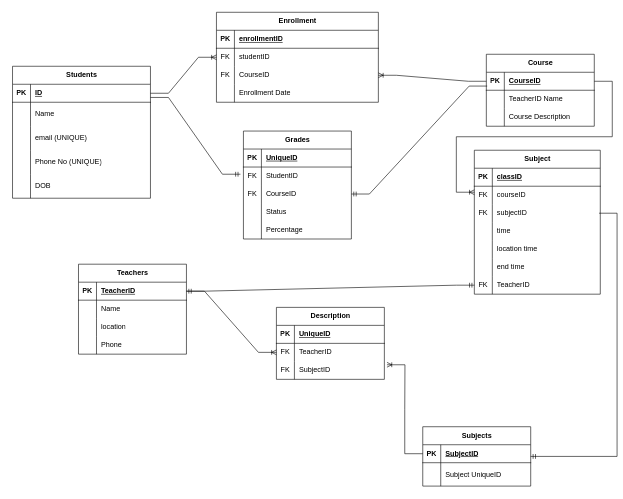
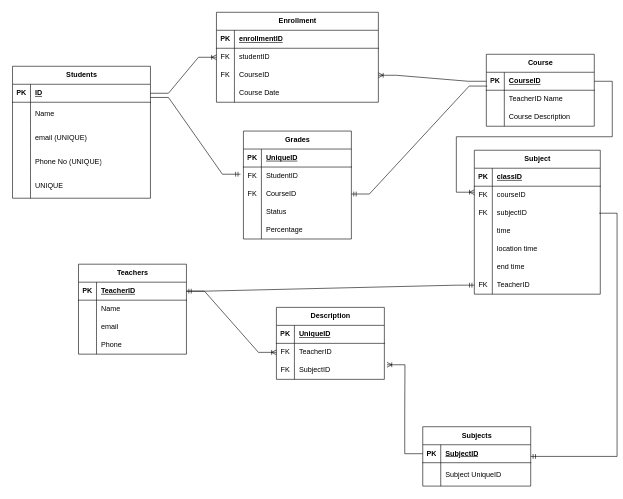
(267, 93) -> (260, 93)
(41, 186) -> (47, 186)
(115, 327) -> (109, 327)
